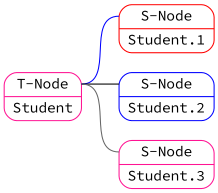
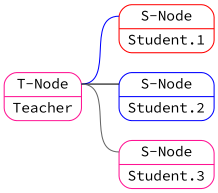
(43, 108) -> (43, 108)
